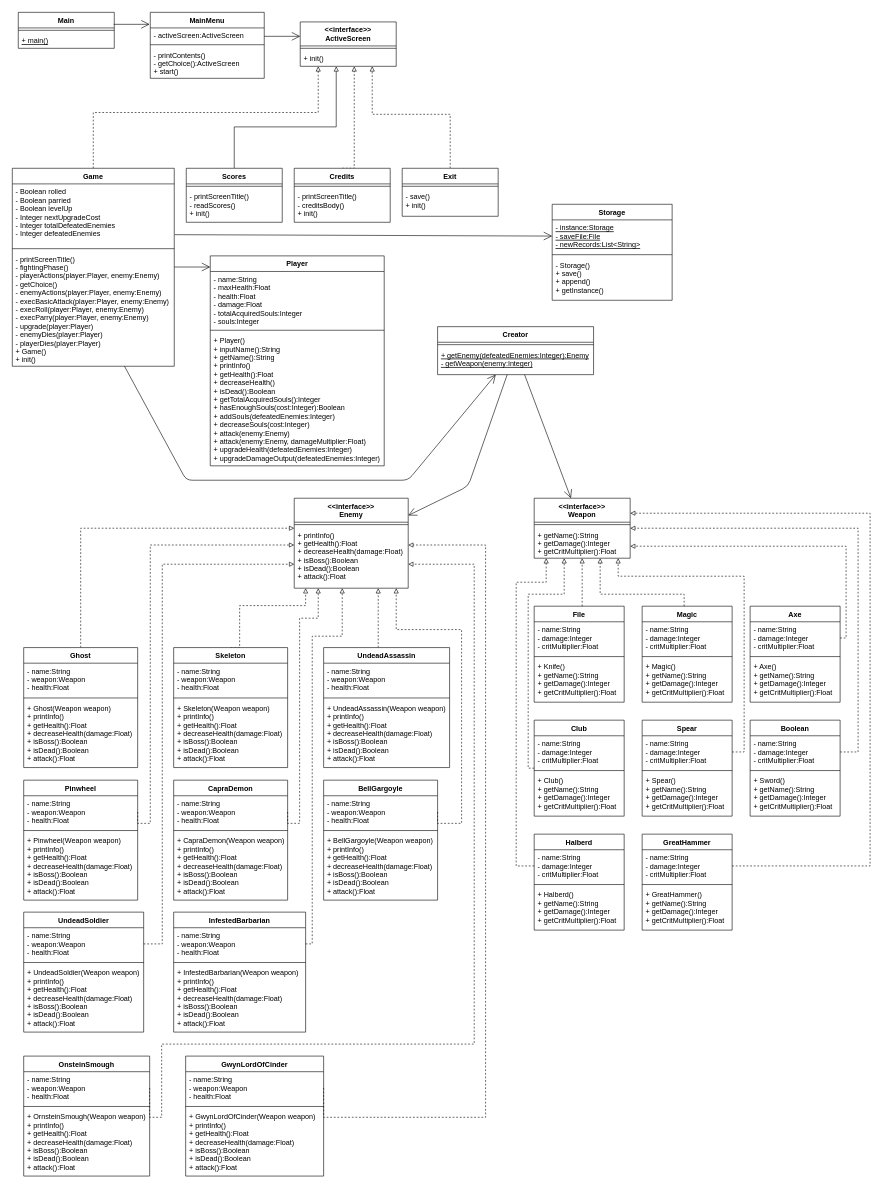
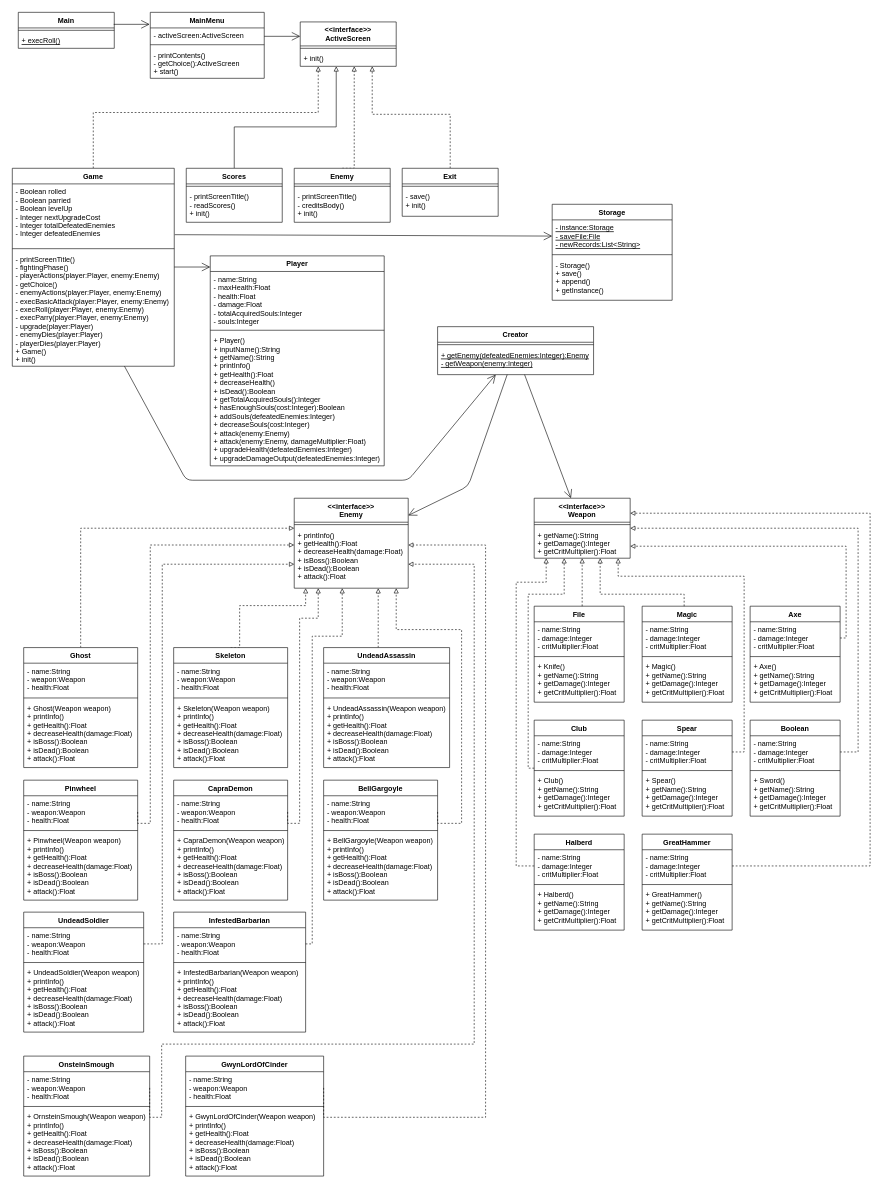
(36, 41) -> (43, 41)
(342, 176) -> (342, 176)
